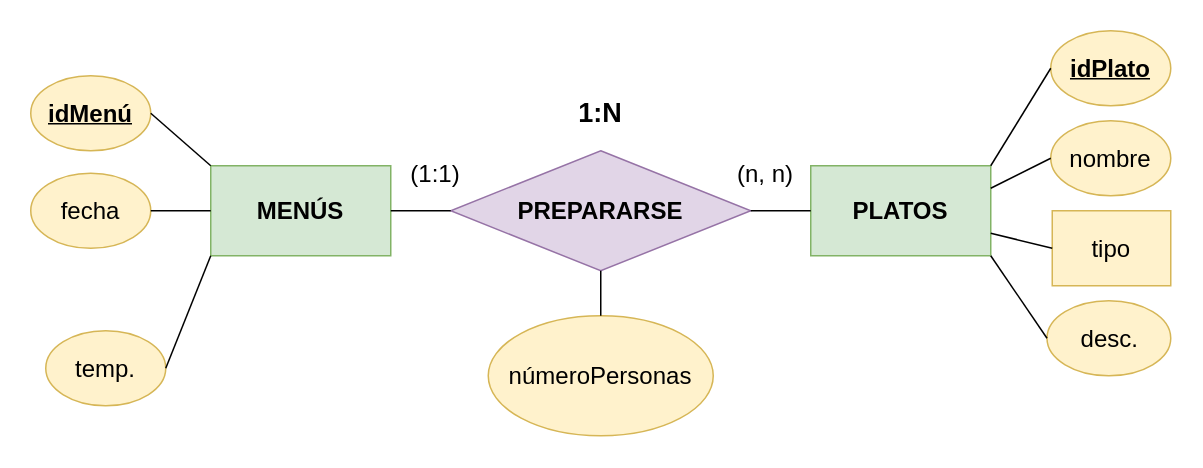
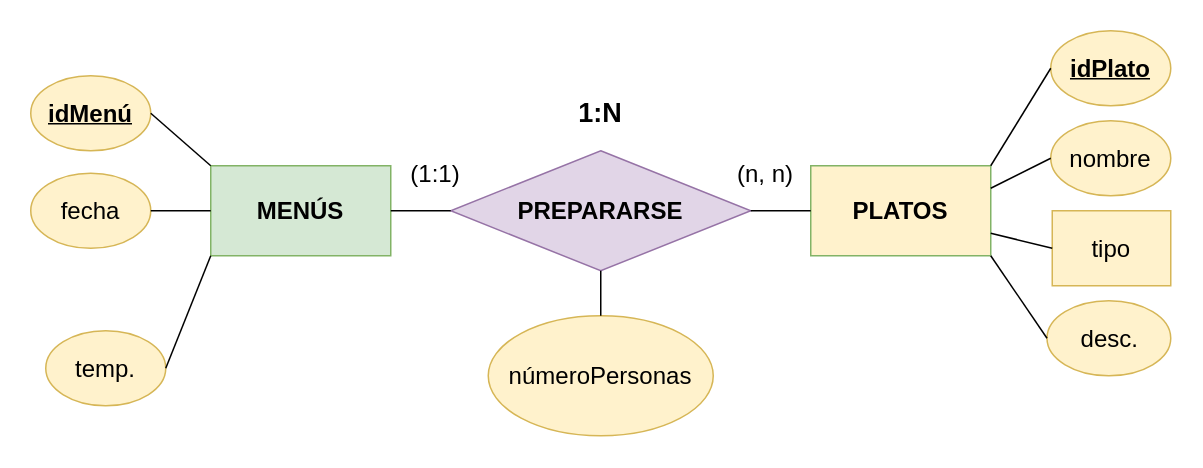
(901, 211) -> (901, 211)
